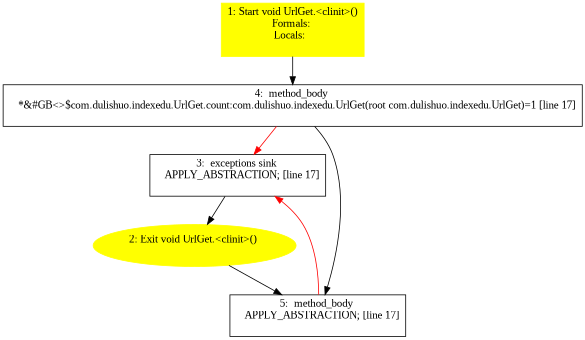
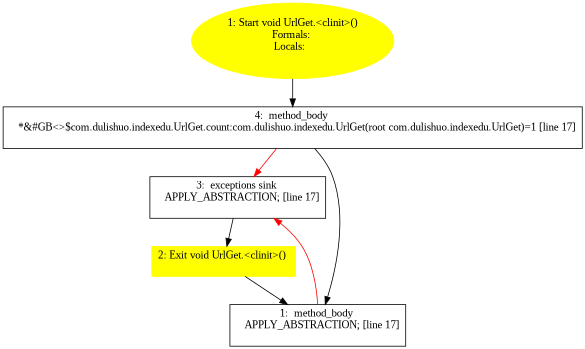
(293, 30) -> (293, 41)
(195, 246) -> (224, 261)
(318, 316) -> (318, 325)
